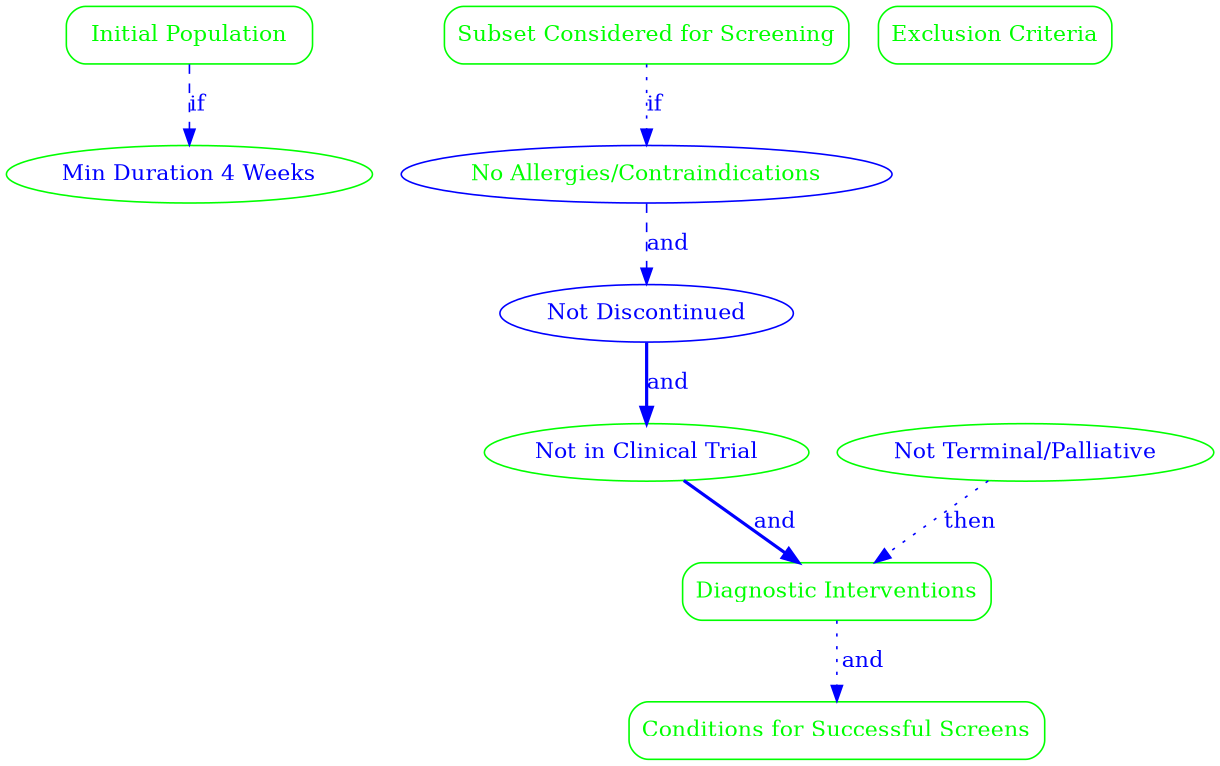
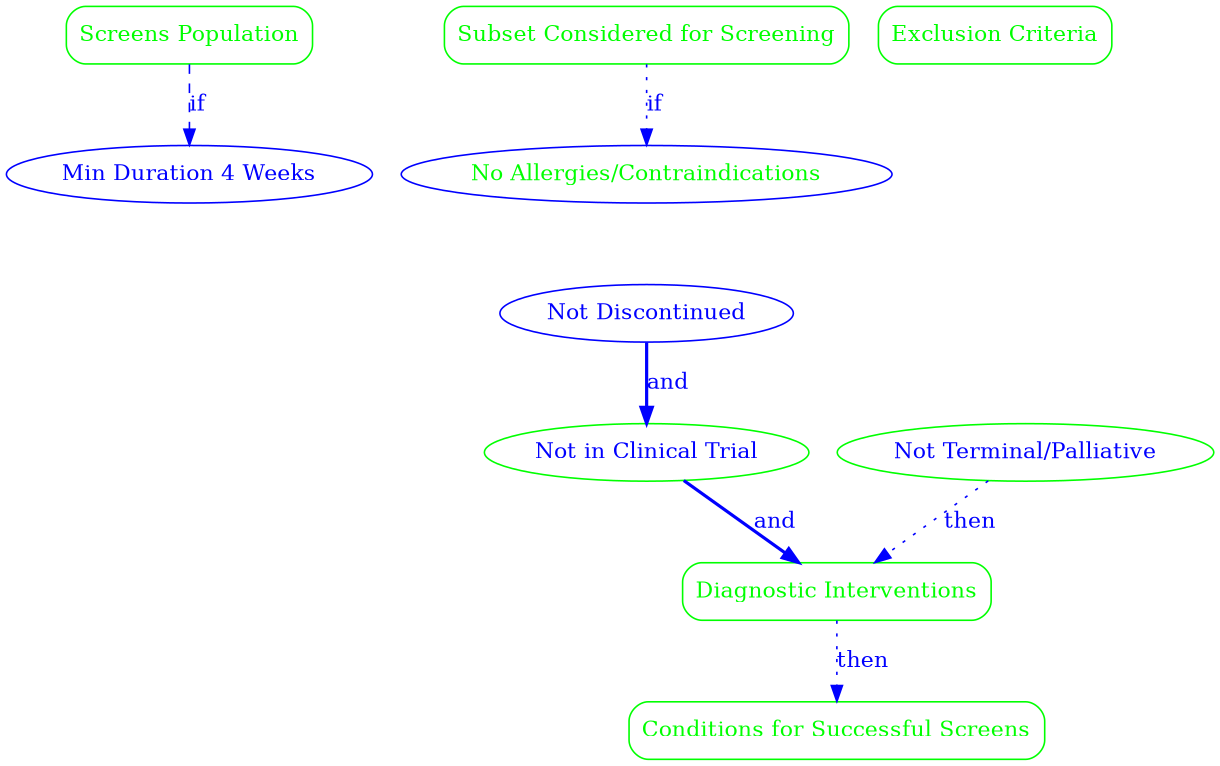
(189, 35) -> (189, 35)
(189, 174) -> (189, 174)
(647, 236) -> none
(863, 661) -> (863, 661)
